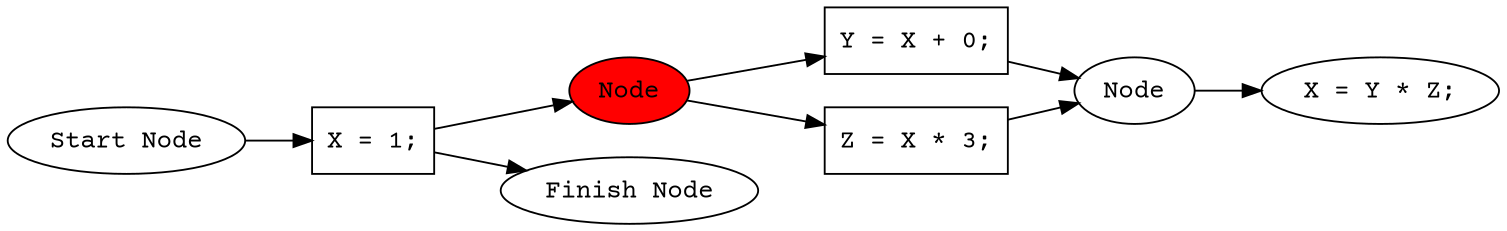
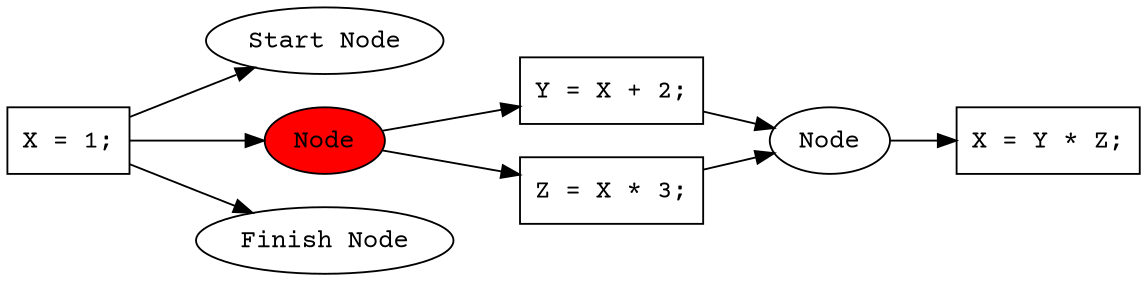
(916, 41) -> (612, 91)
(1380, 91) -> (1048, 141)
(269, 141) -> (183, 96)
